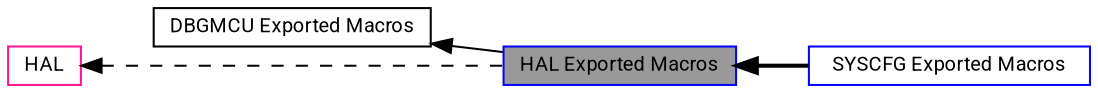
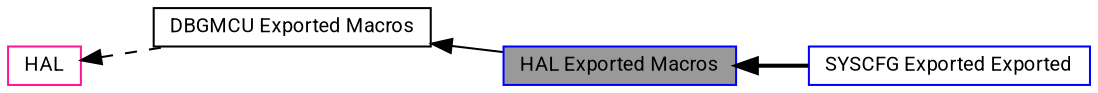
(302, 66) -> (134, 52)
(949, 66) -> (949, 66)
